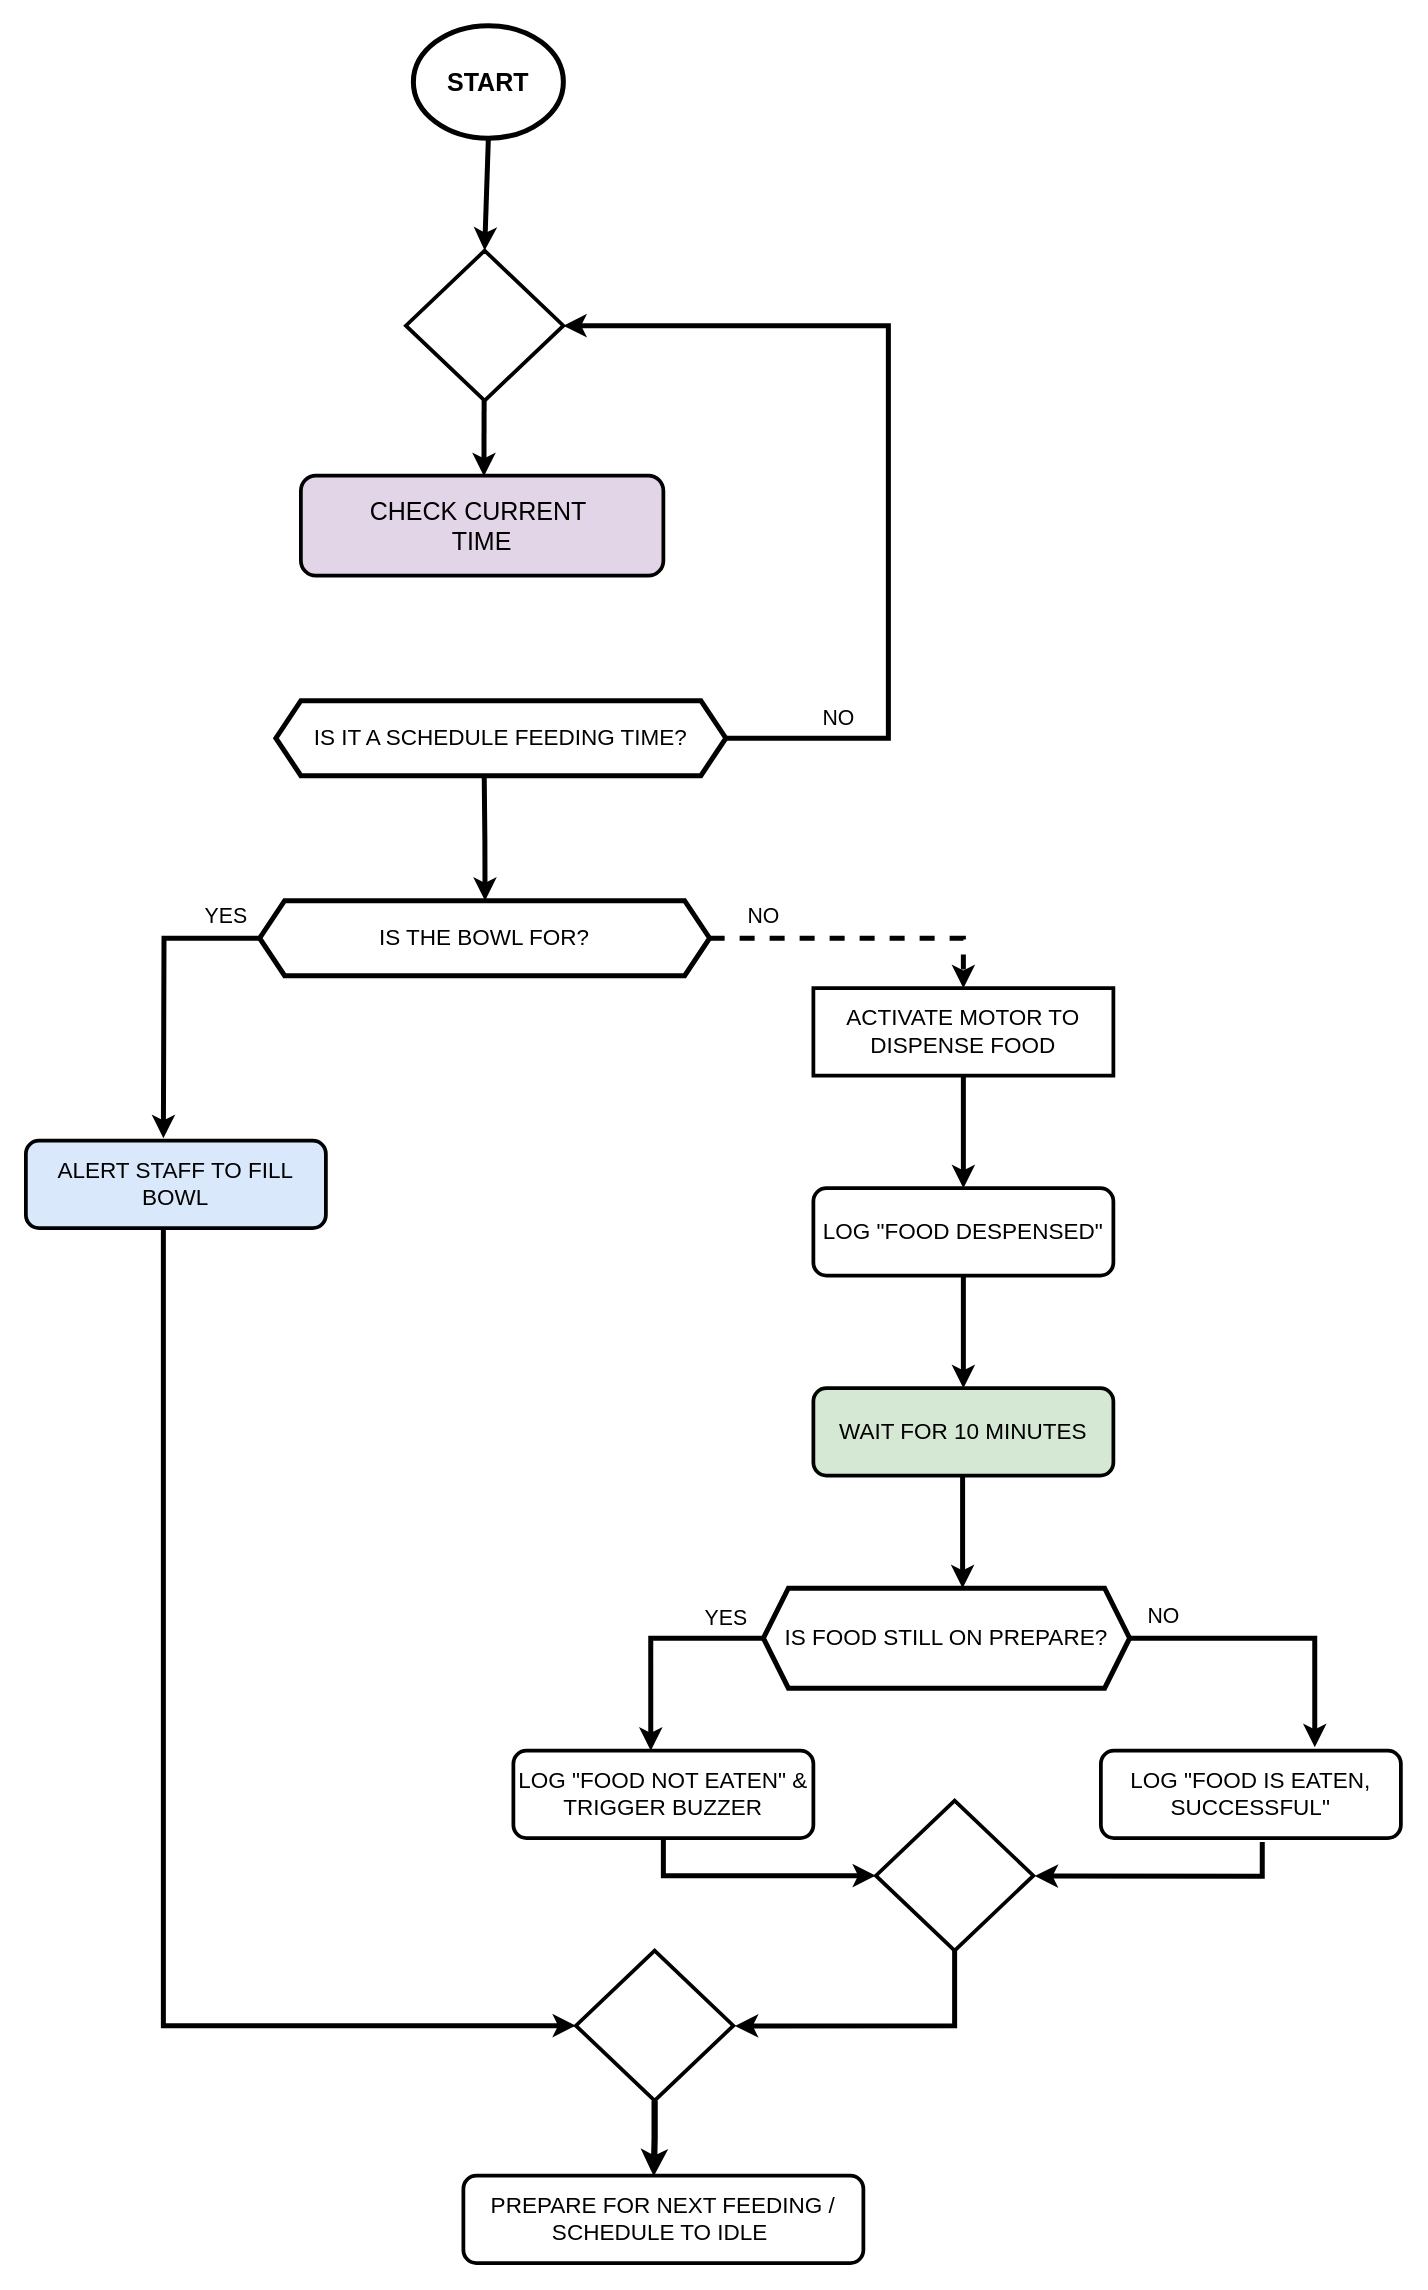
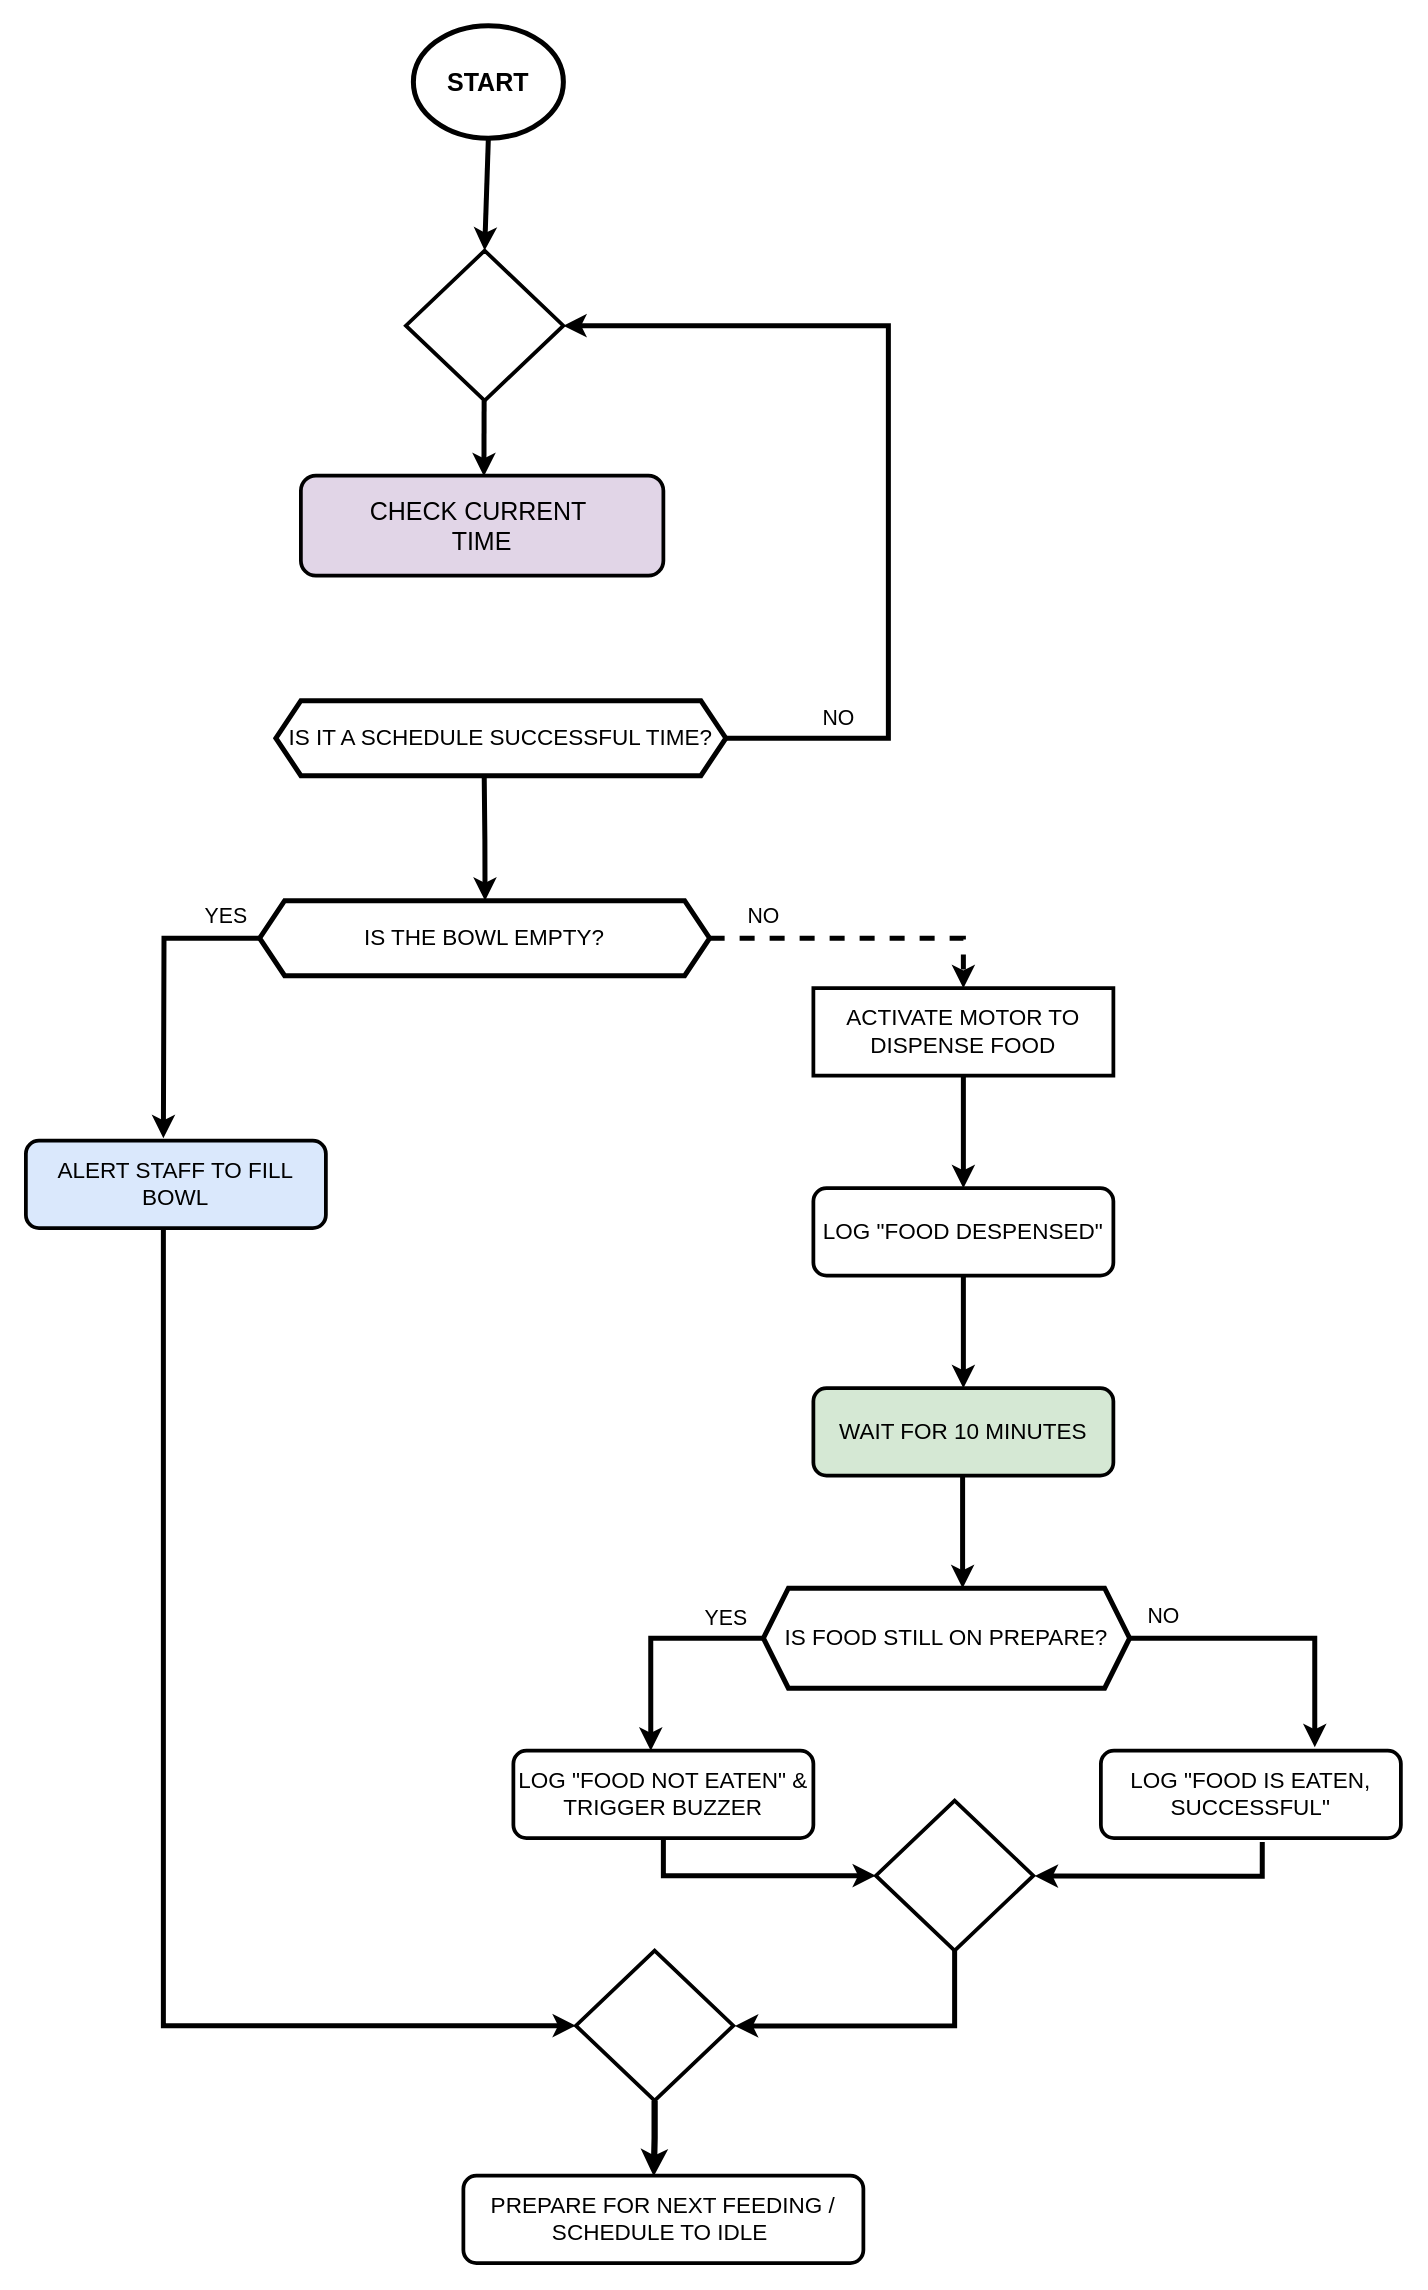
(501, 738) -> (501, 738)
(484, 938) -> (484, 938)
